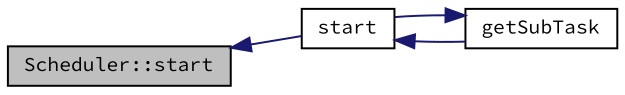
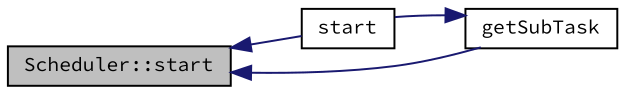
(440, 42) -> (367, 69)
